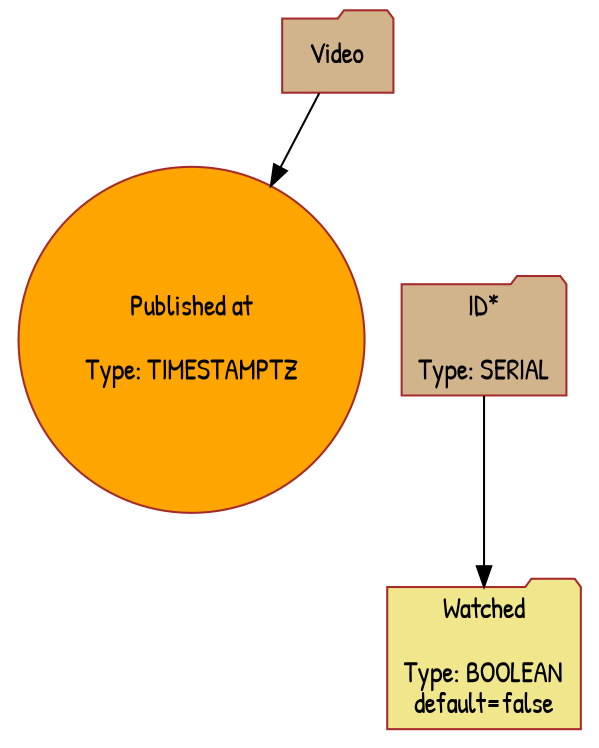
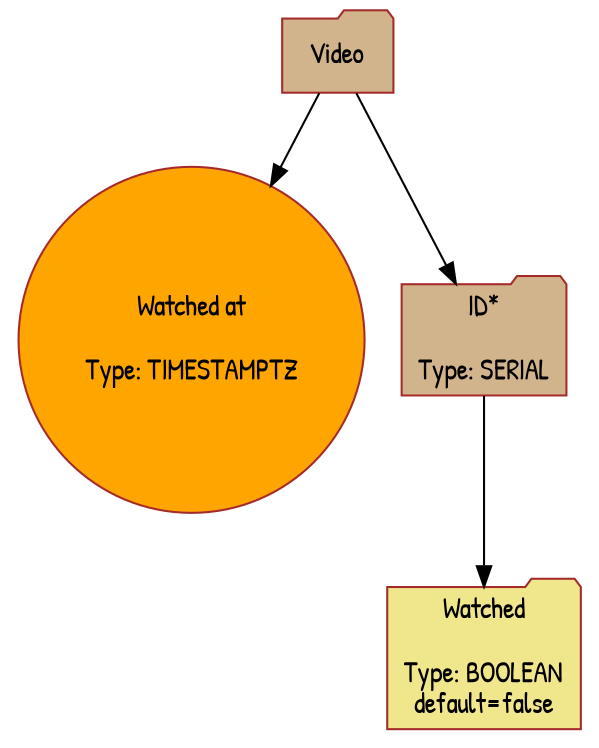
none -> (401, 179)
(192, 340) -> (192, 340)
